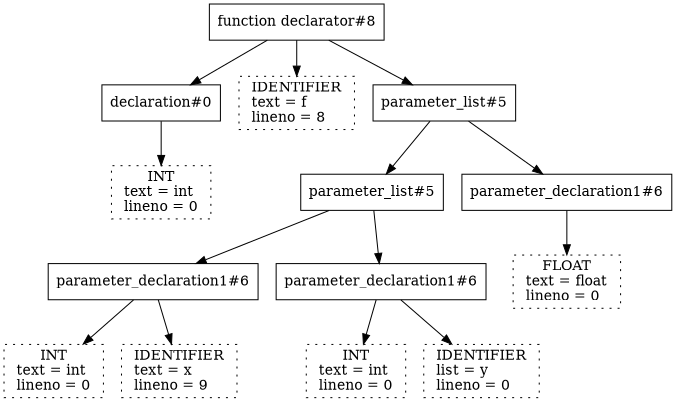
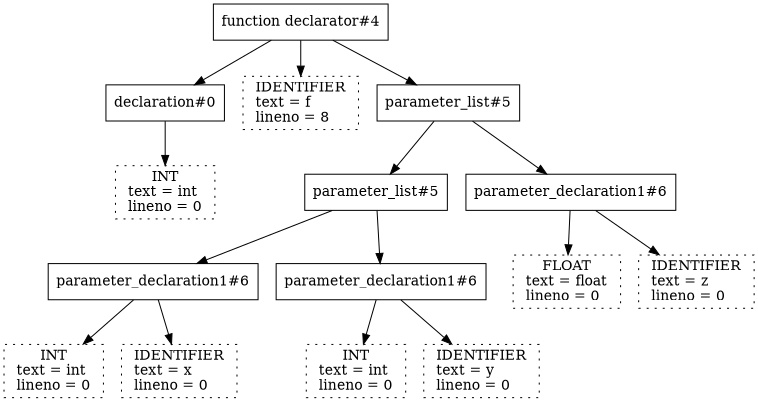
(297, 22) -> (301, 22)
none -> (696, 282)
(179, 371) -> (179, 371)
(481, 371) -> (481, 371)
